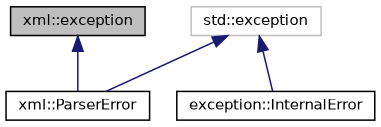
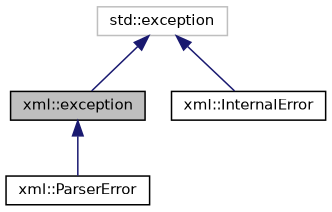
(160, 67) -> (115, 69)
(276, 106) -> (249, 106)
